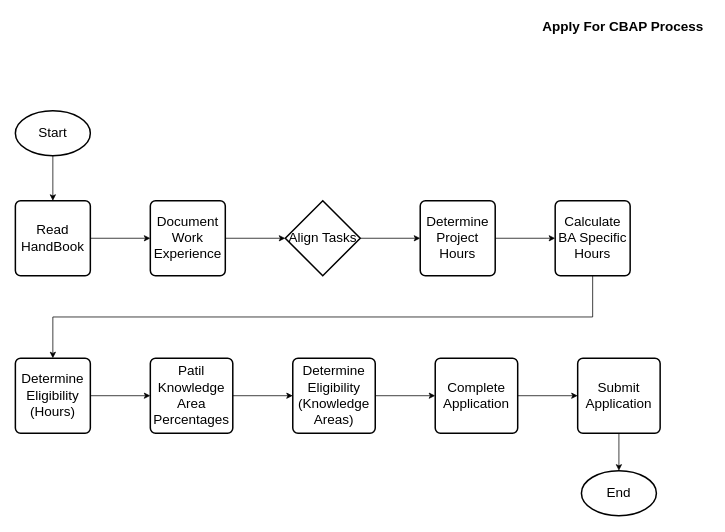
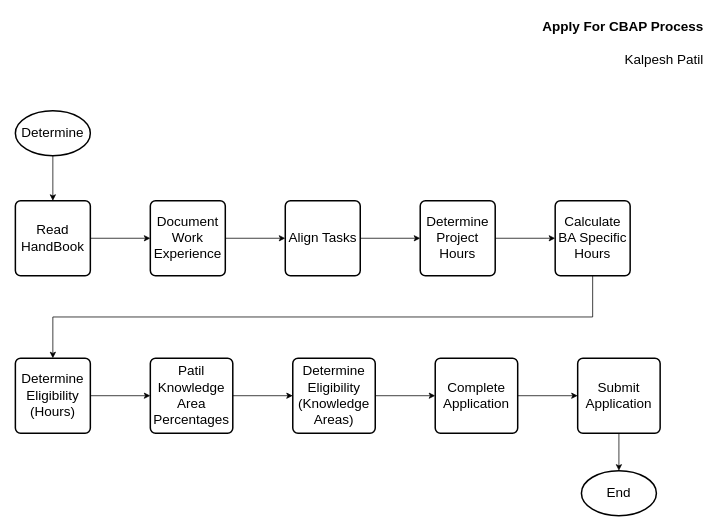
none -> (664, 60)
(53, 133) -> (53, 133)
(323, 238) -> (323, 238)
